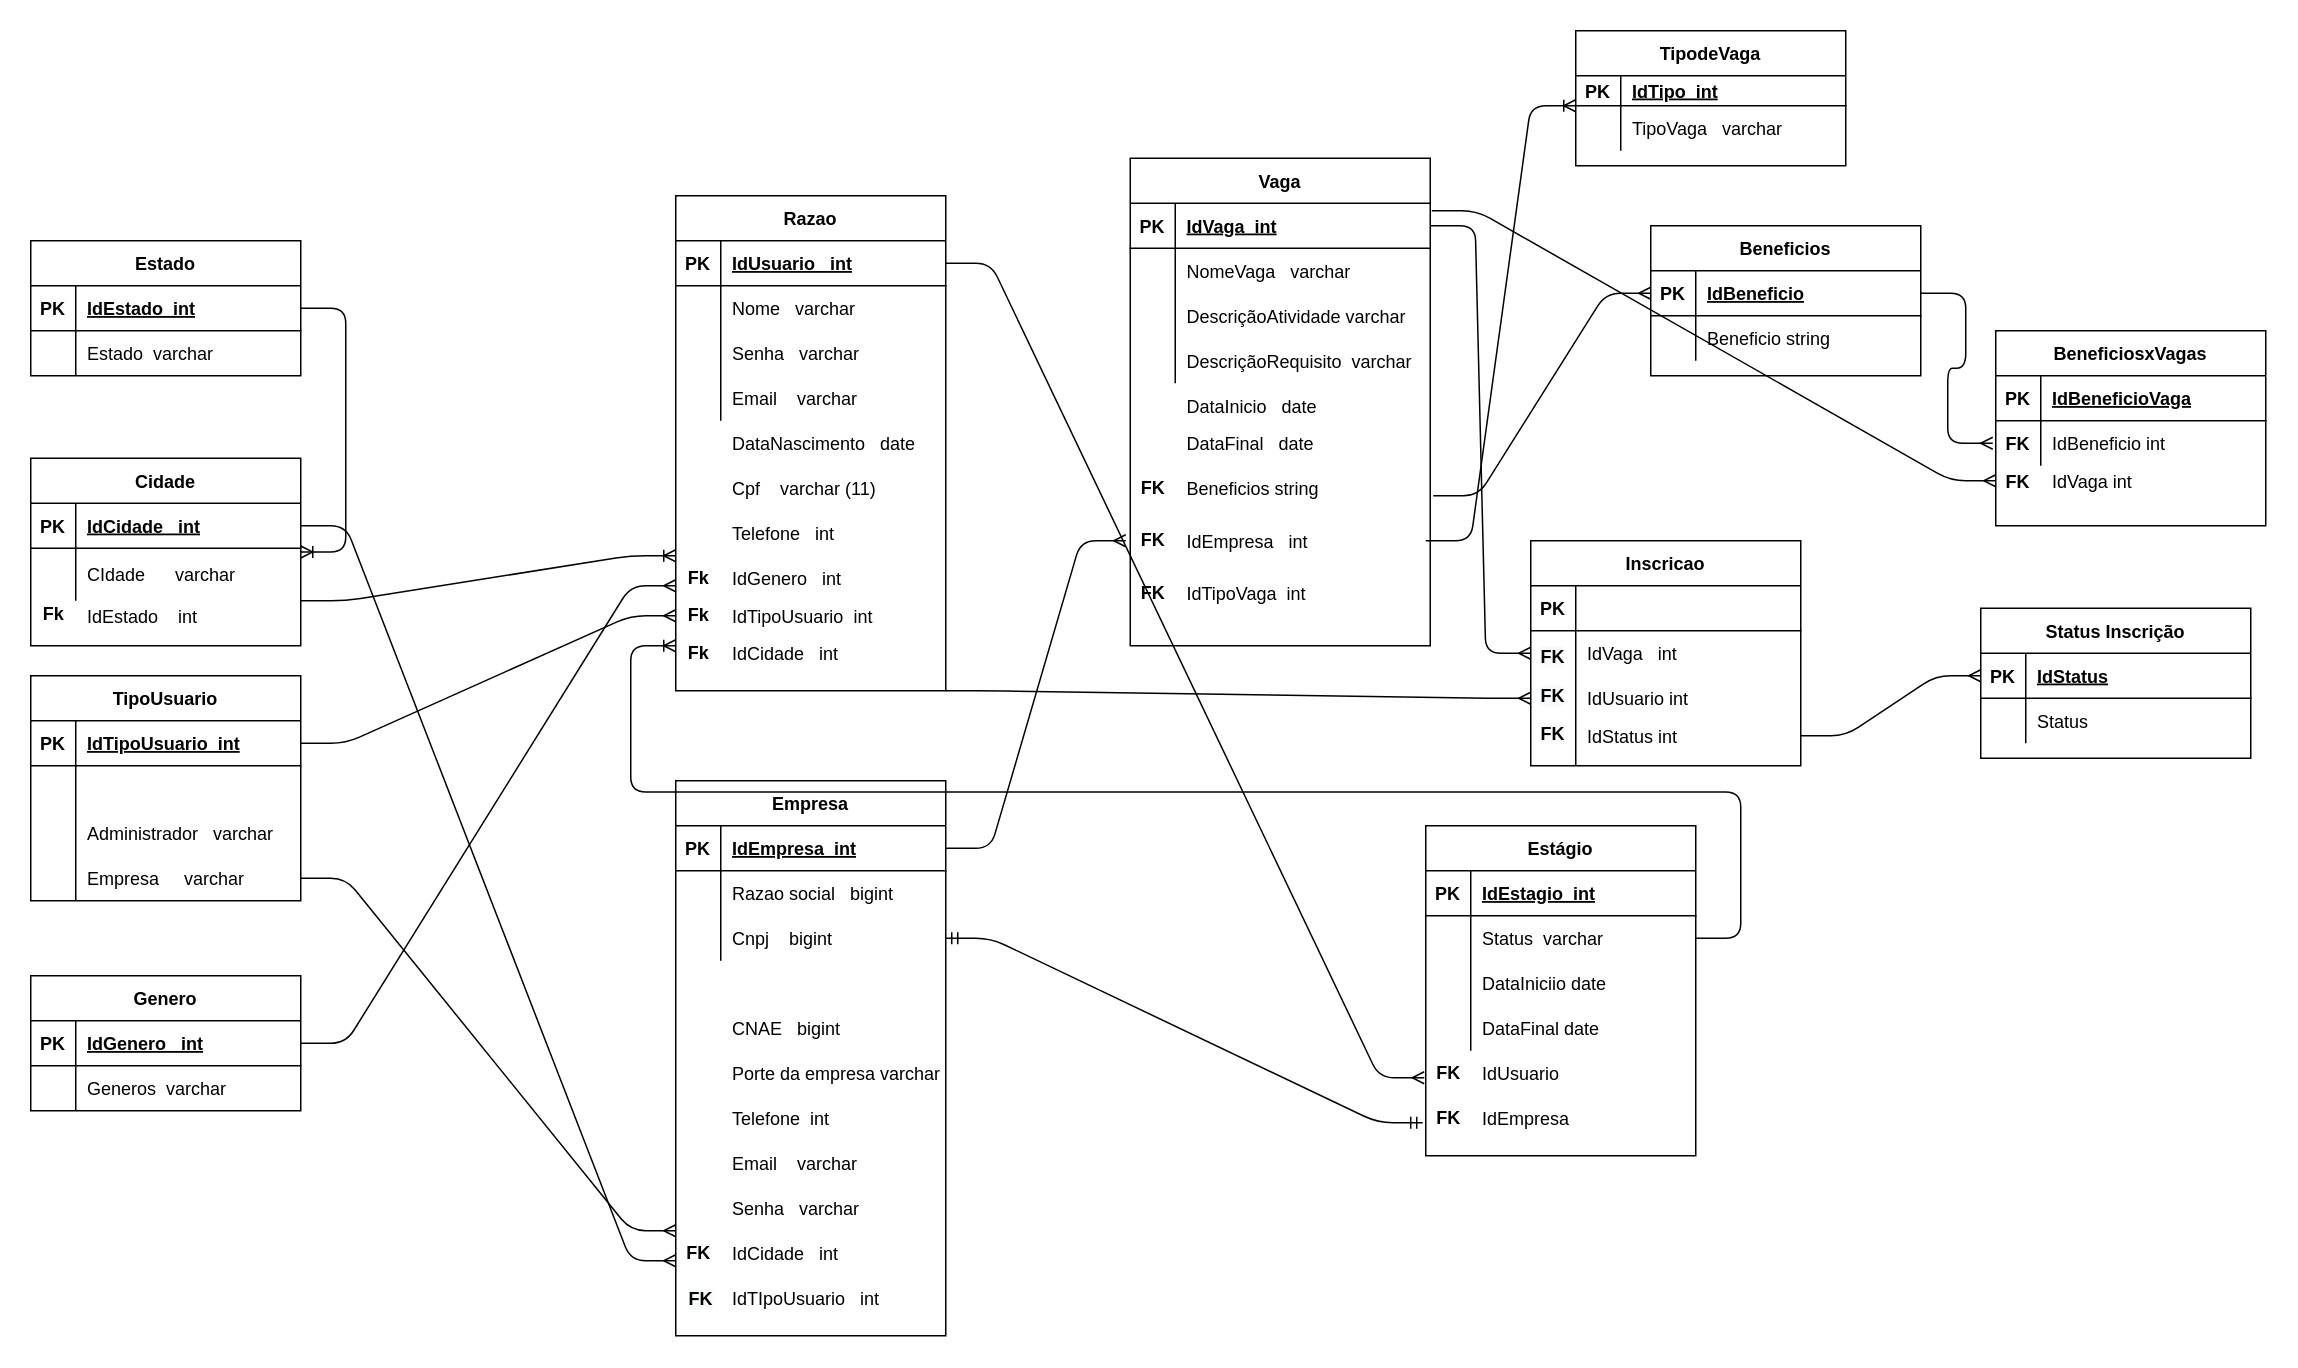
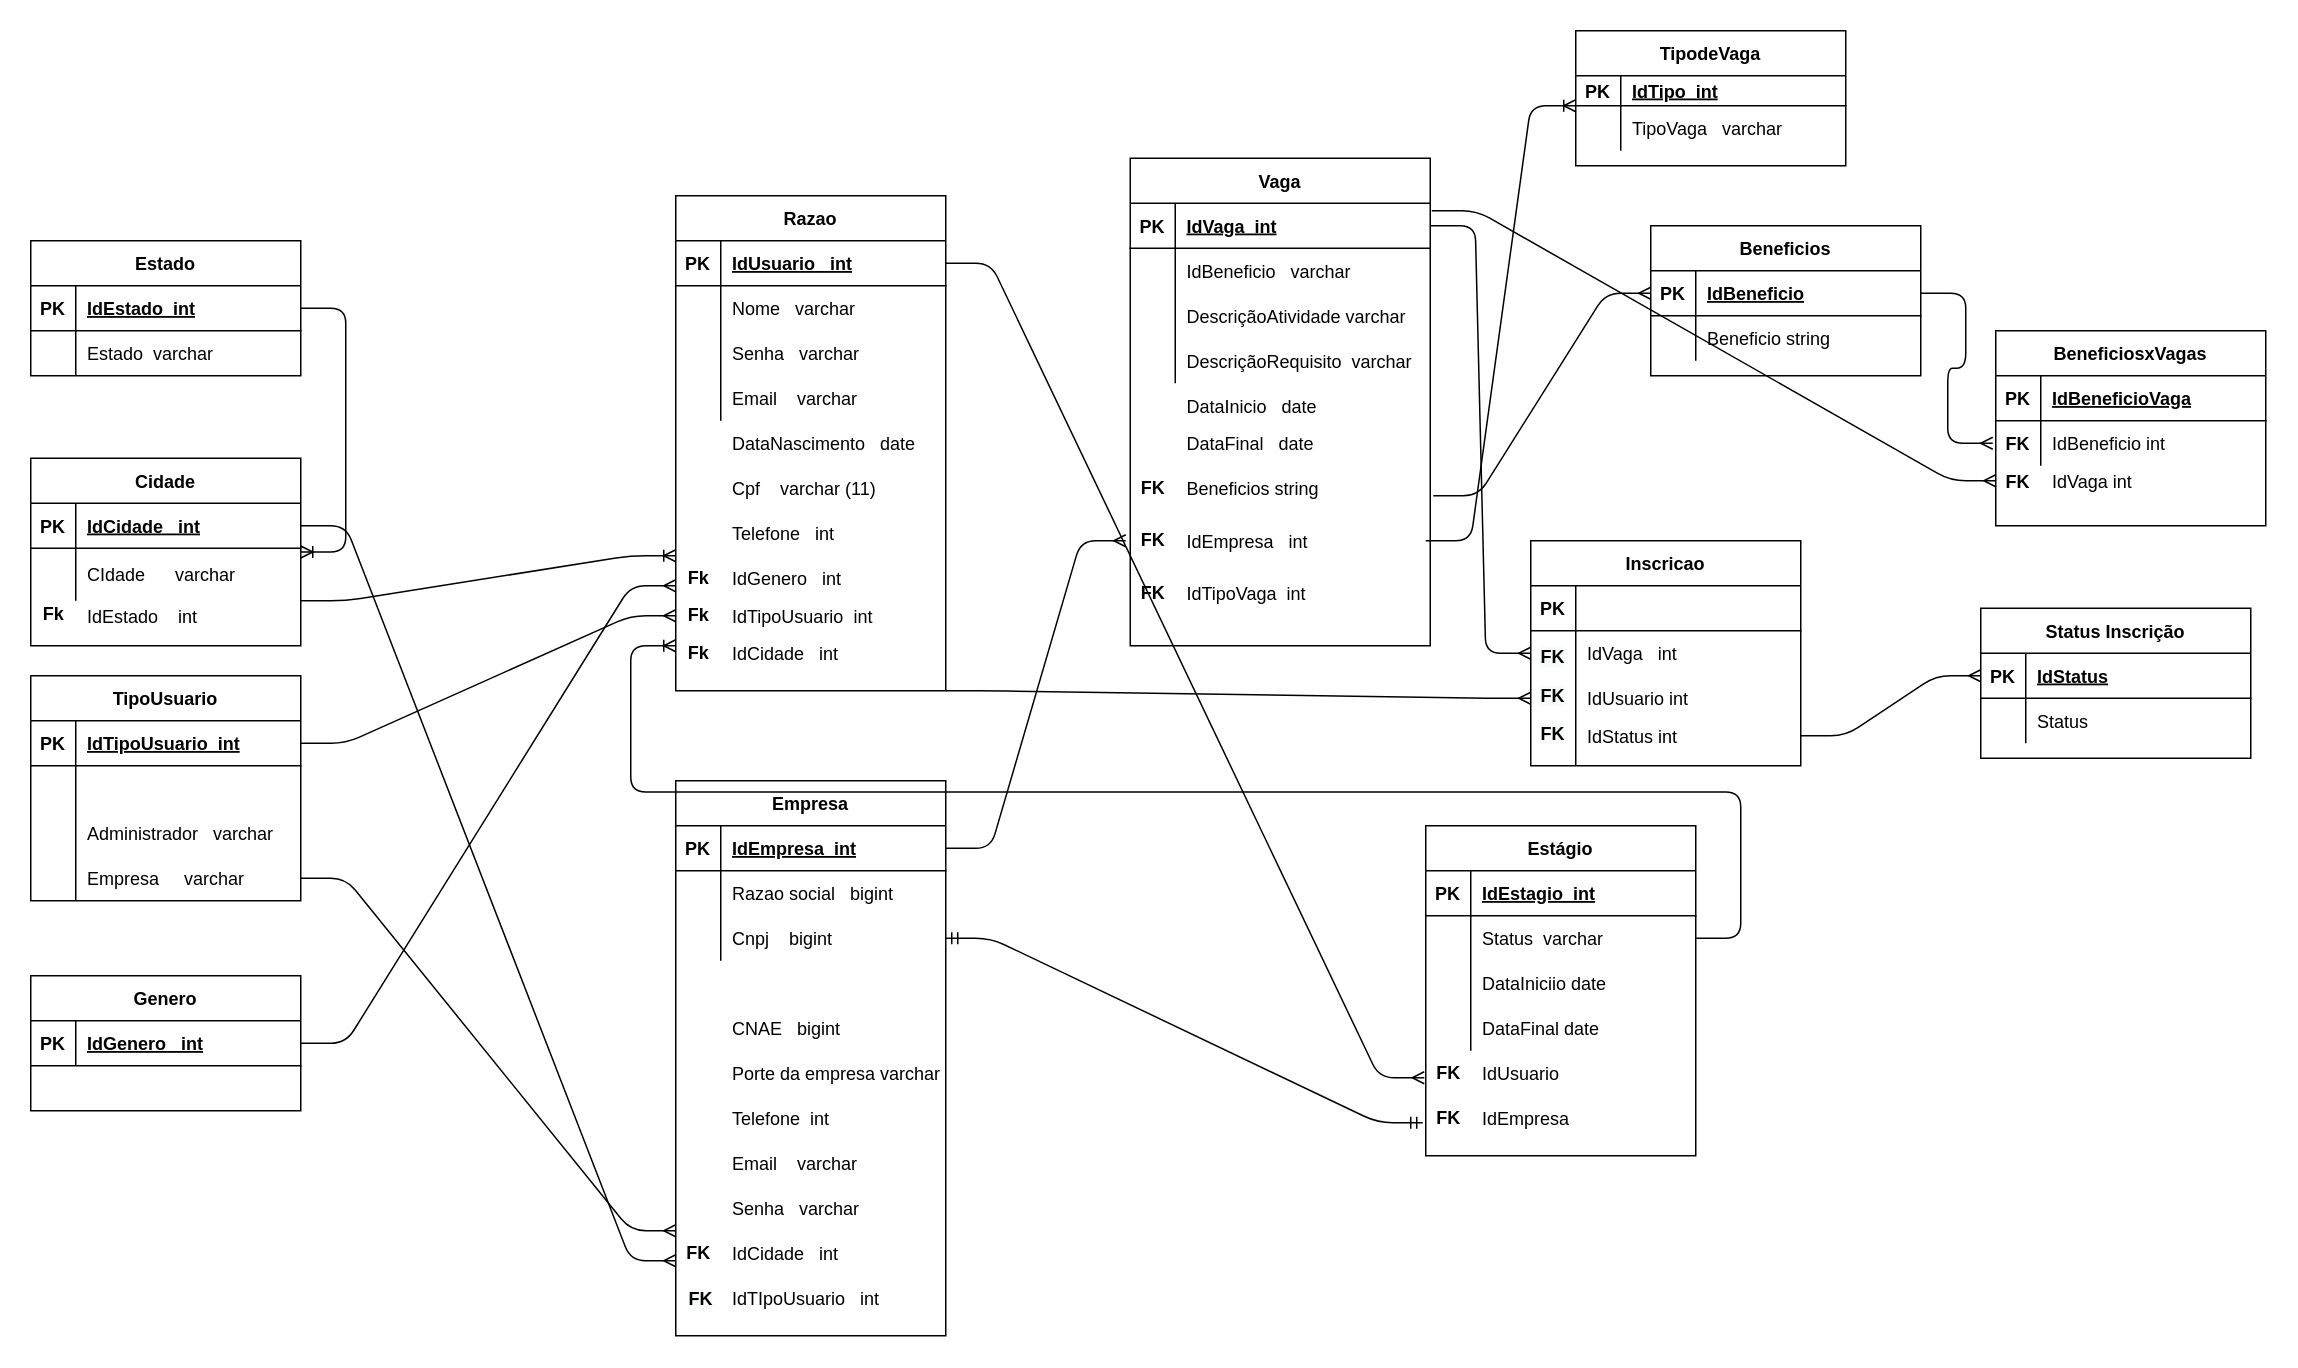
(1275, 272) -> (1285, 272)
(188, 1088) -> none
